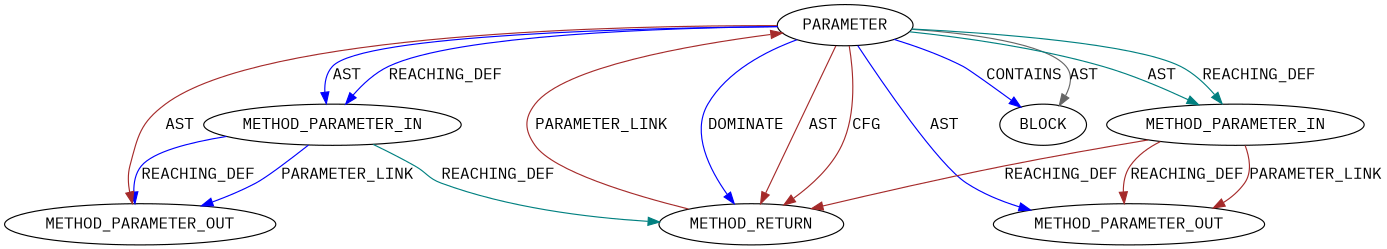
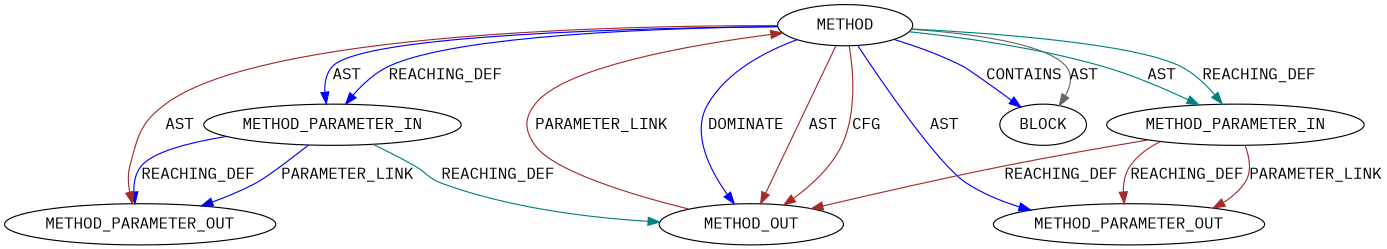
(845, 25) -> (845, 25)
(751, 224) -> (751, 224)
